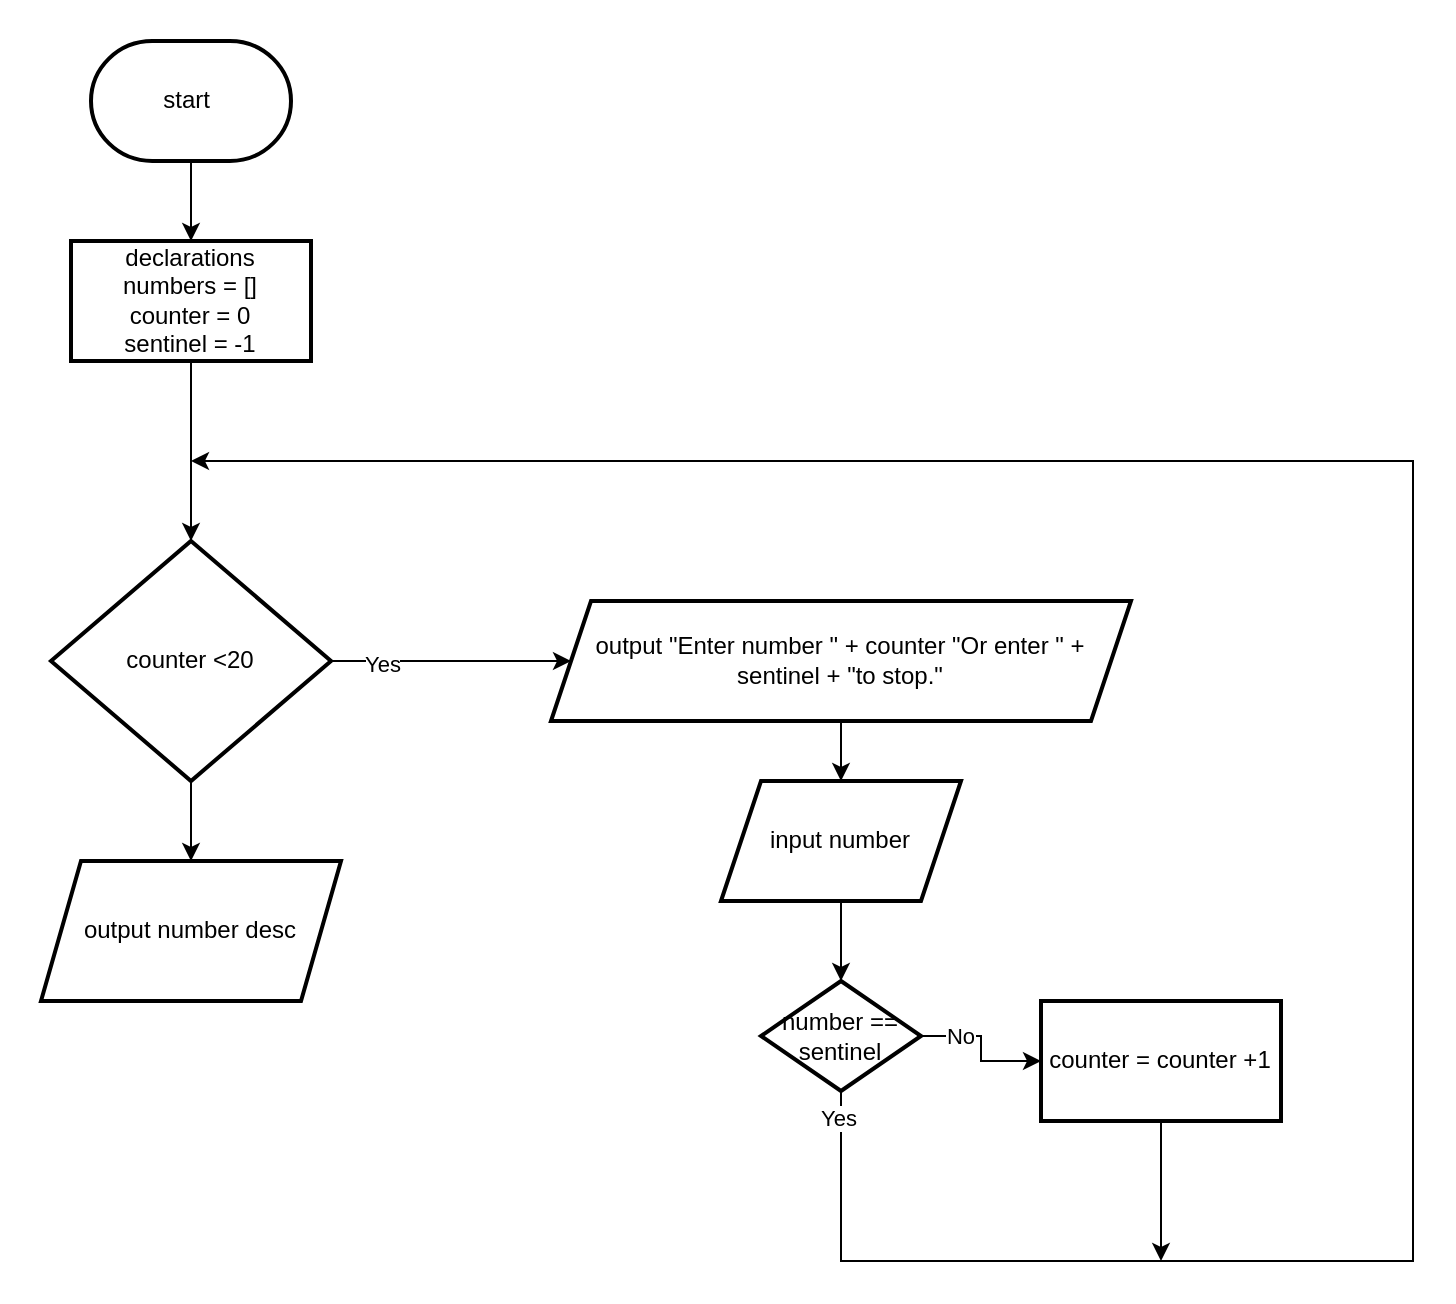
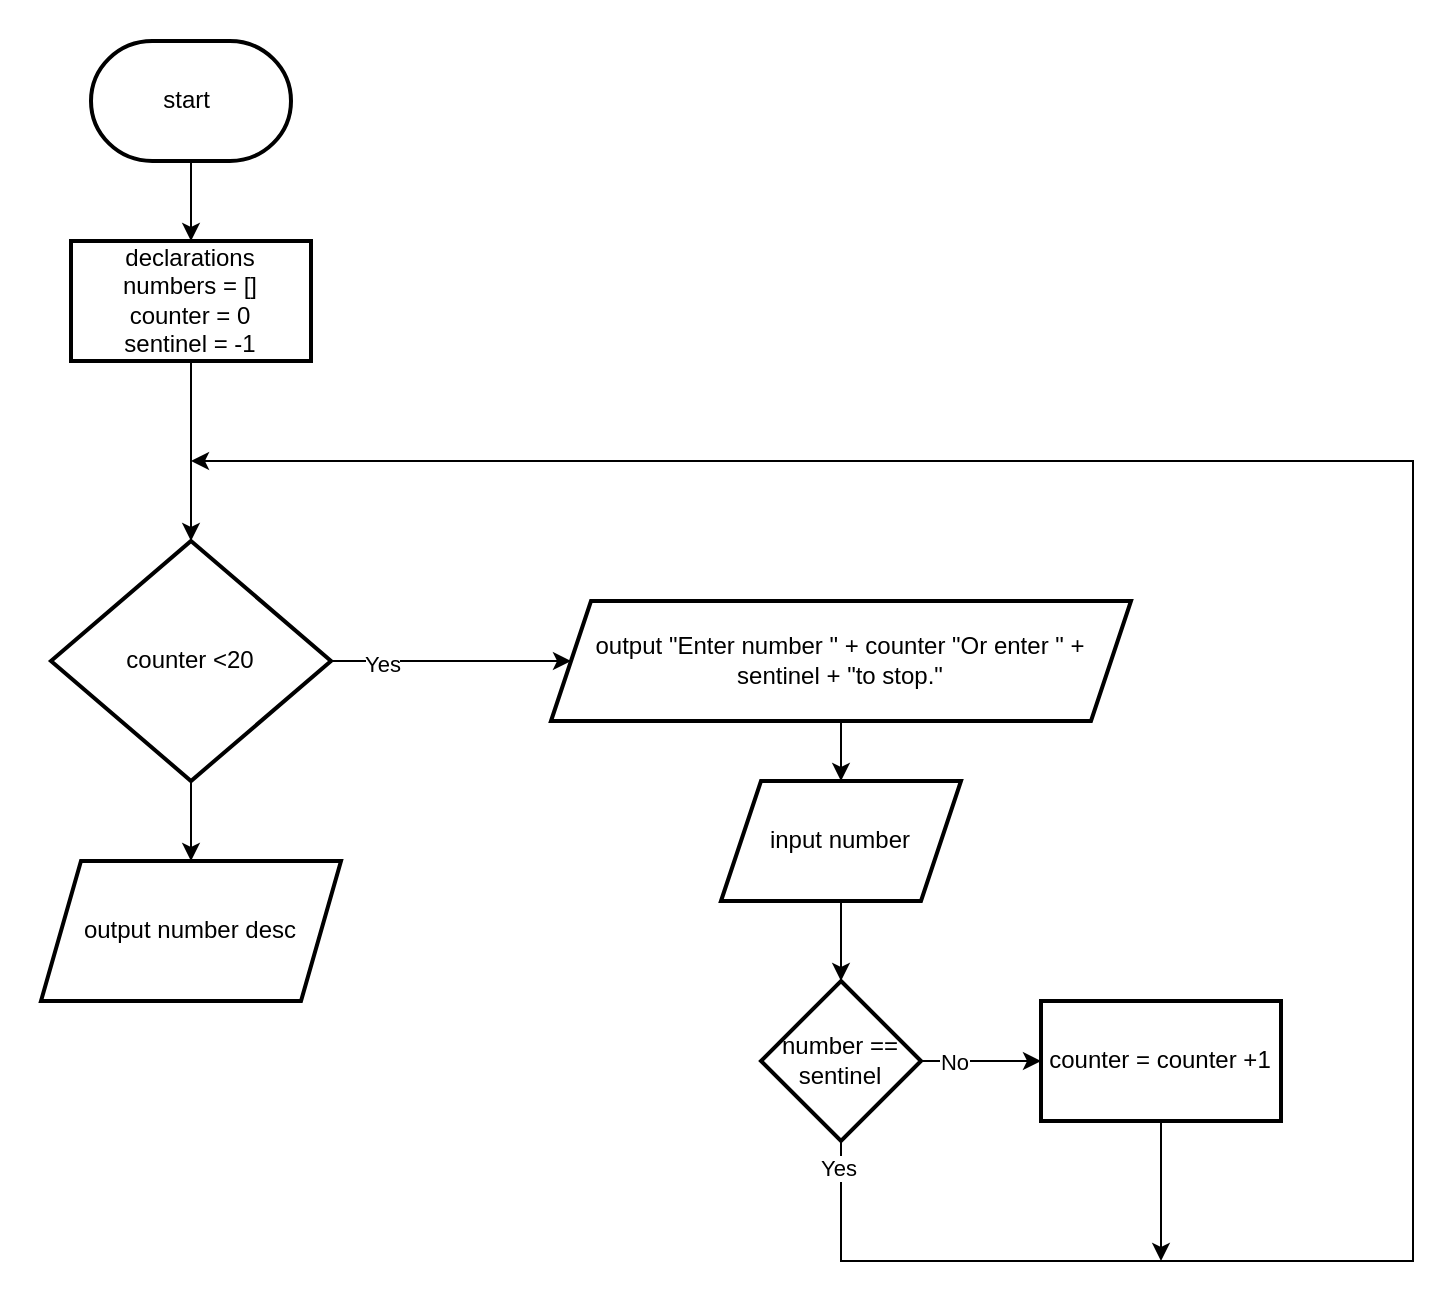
(841, 1036) -> (841, 1061)
